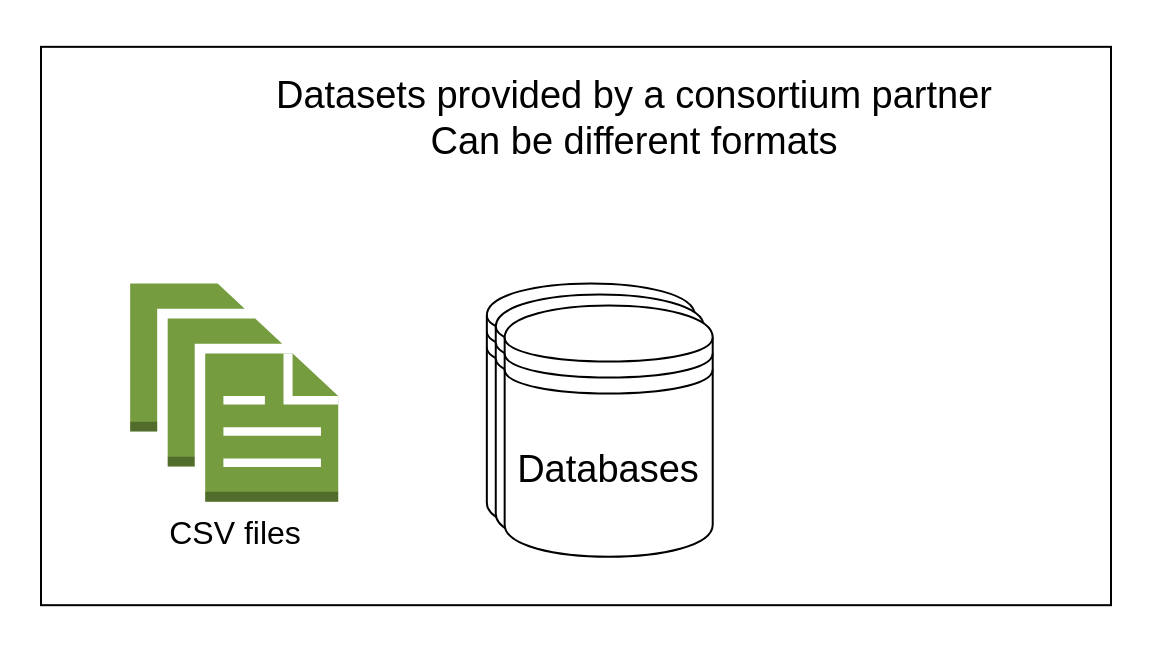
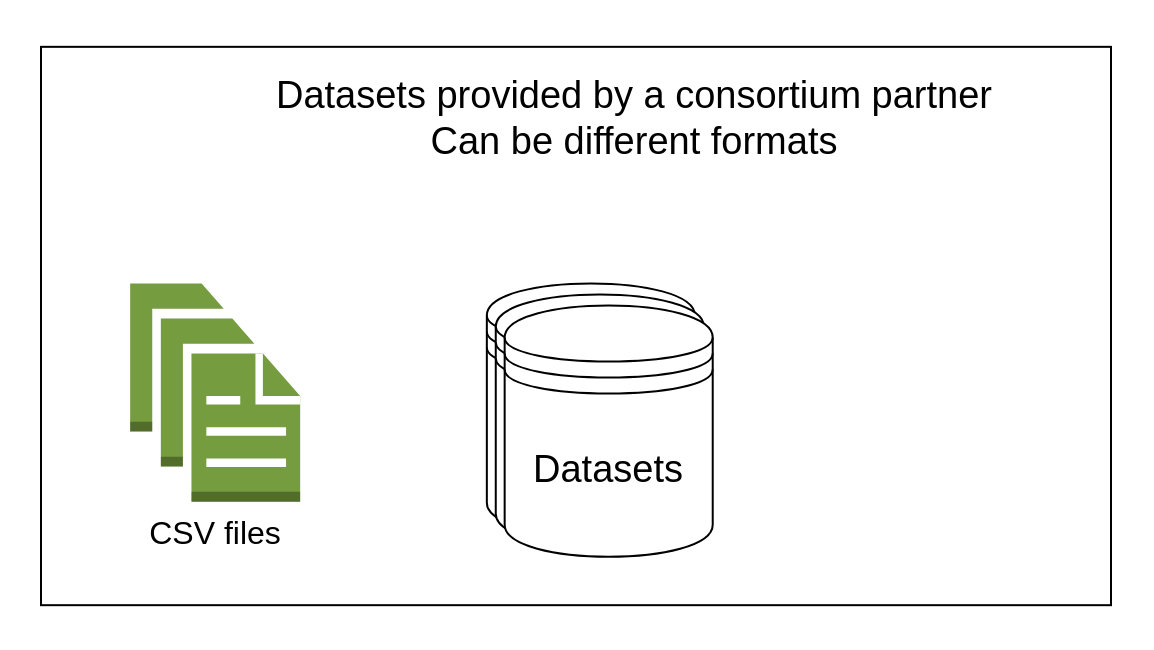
(234, 393) -> (215, 393)
(609, 471) -> (609, 471)
